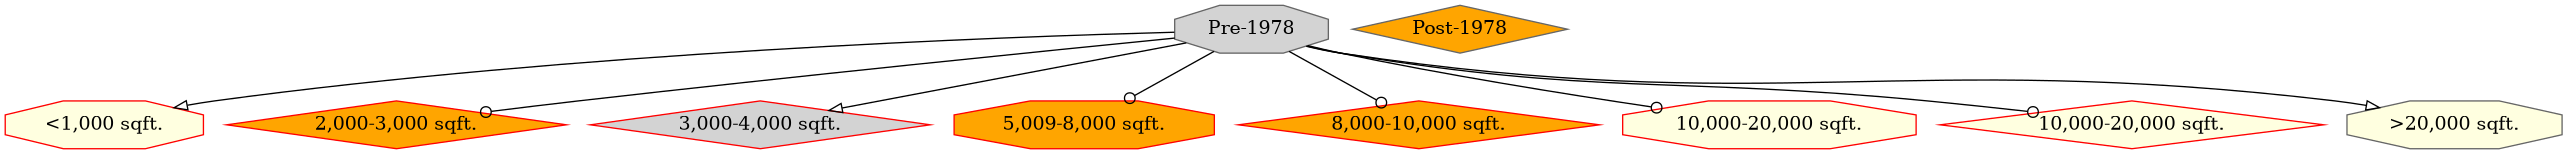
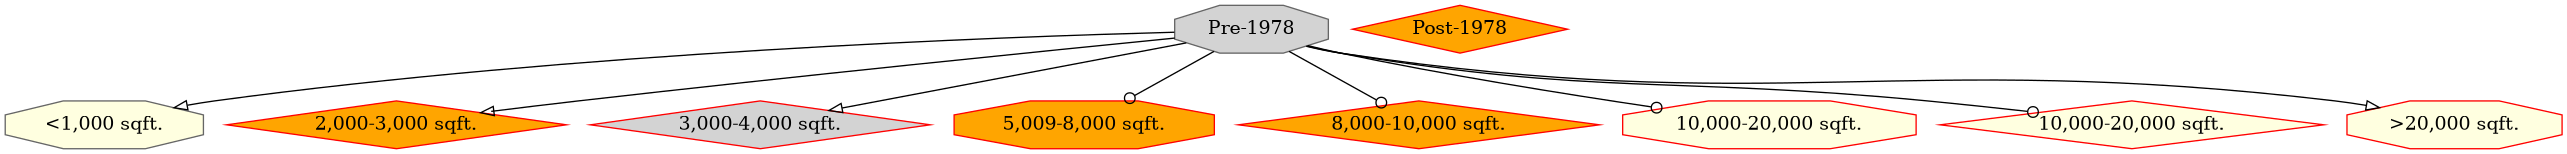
(1460, 29) -> (1460, 29)
(833, 73) -> (833, 73)
(104, 125) -> (104, 125)
(2455, 125) -> (2455, 125)
